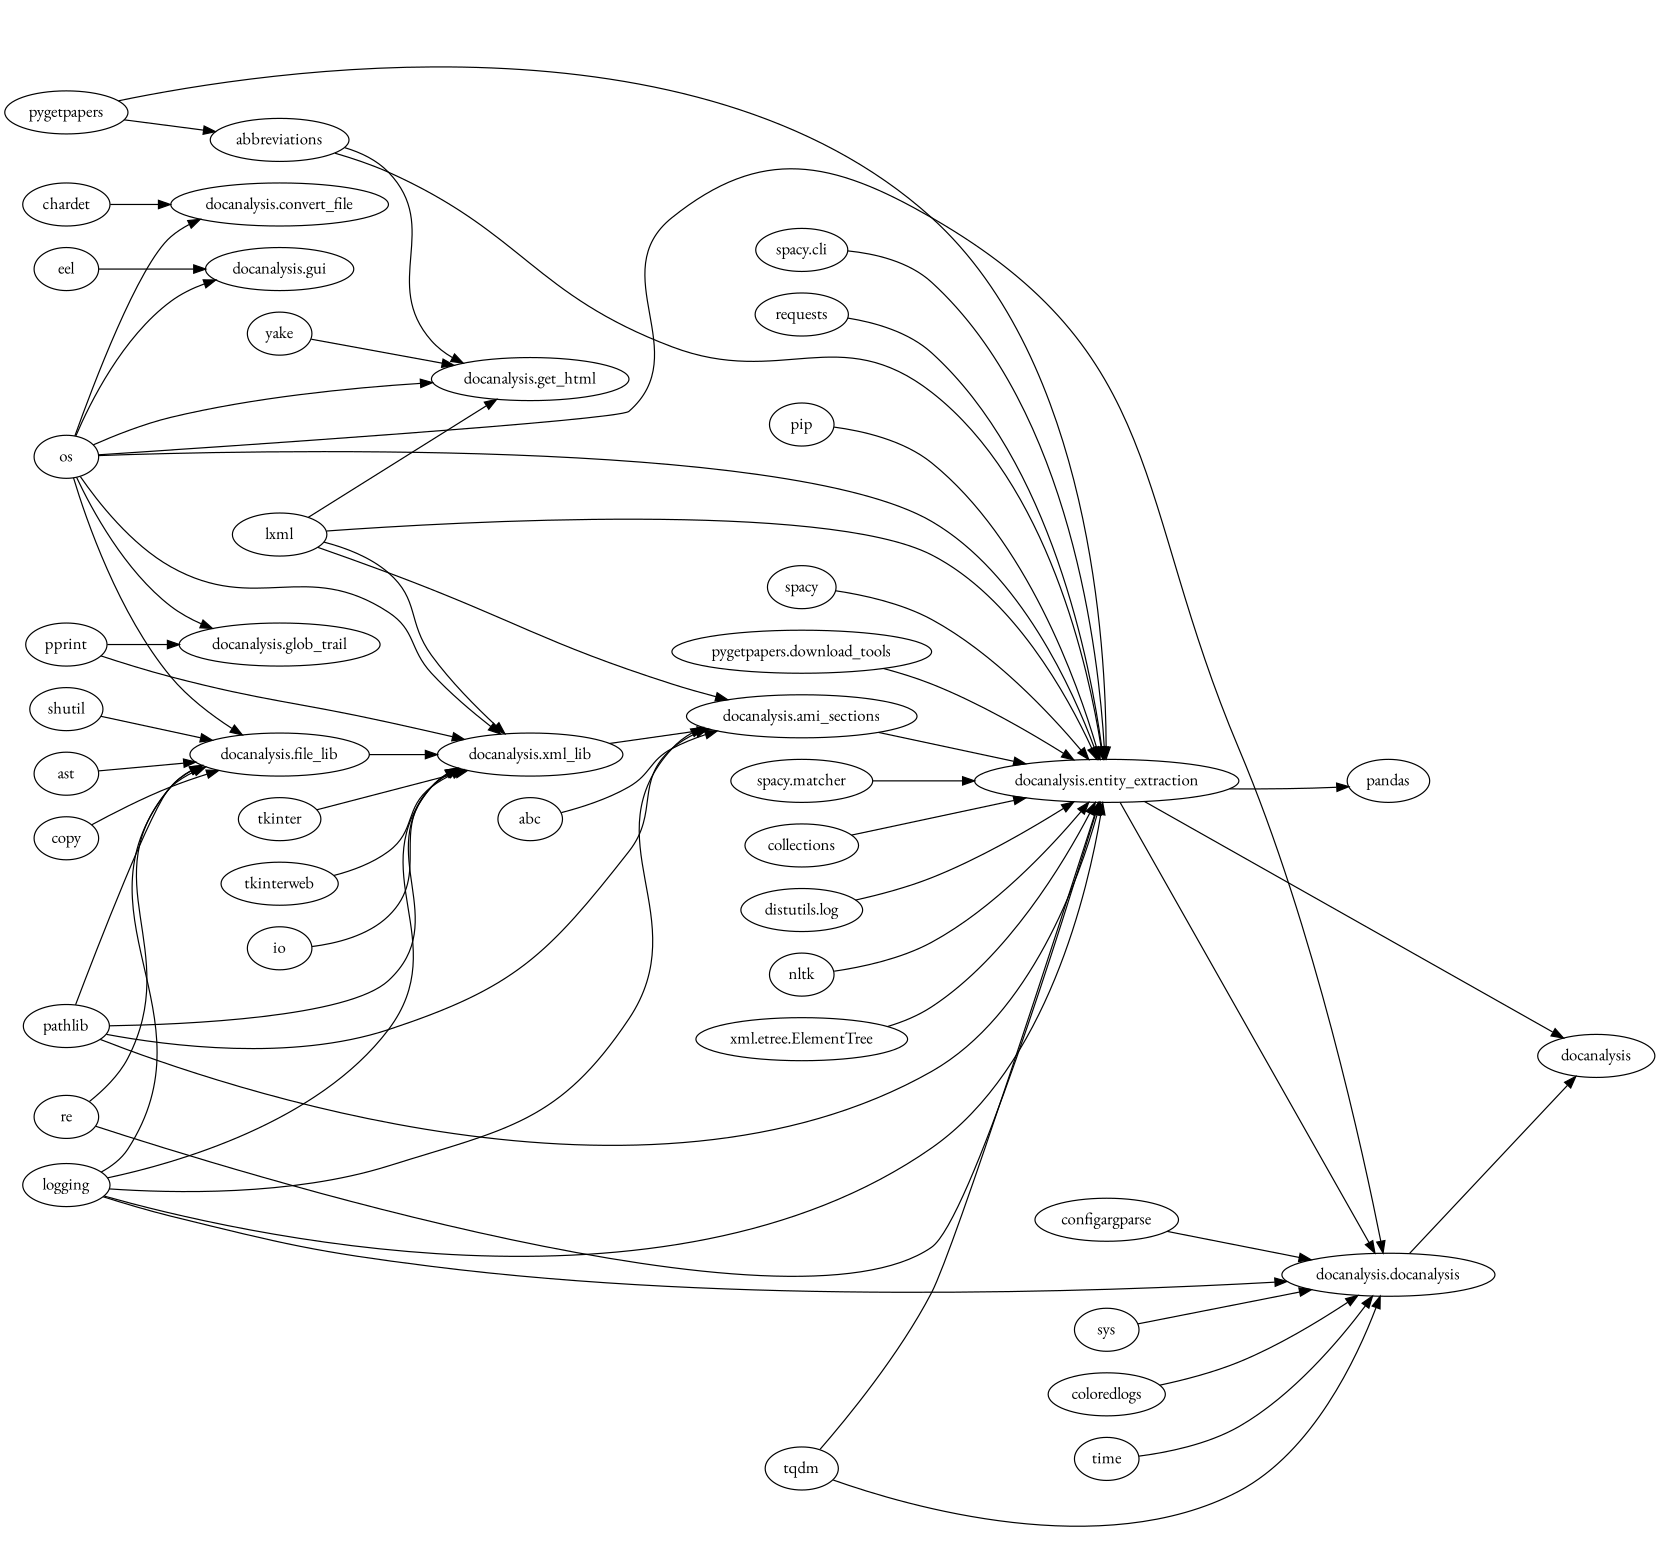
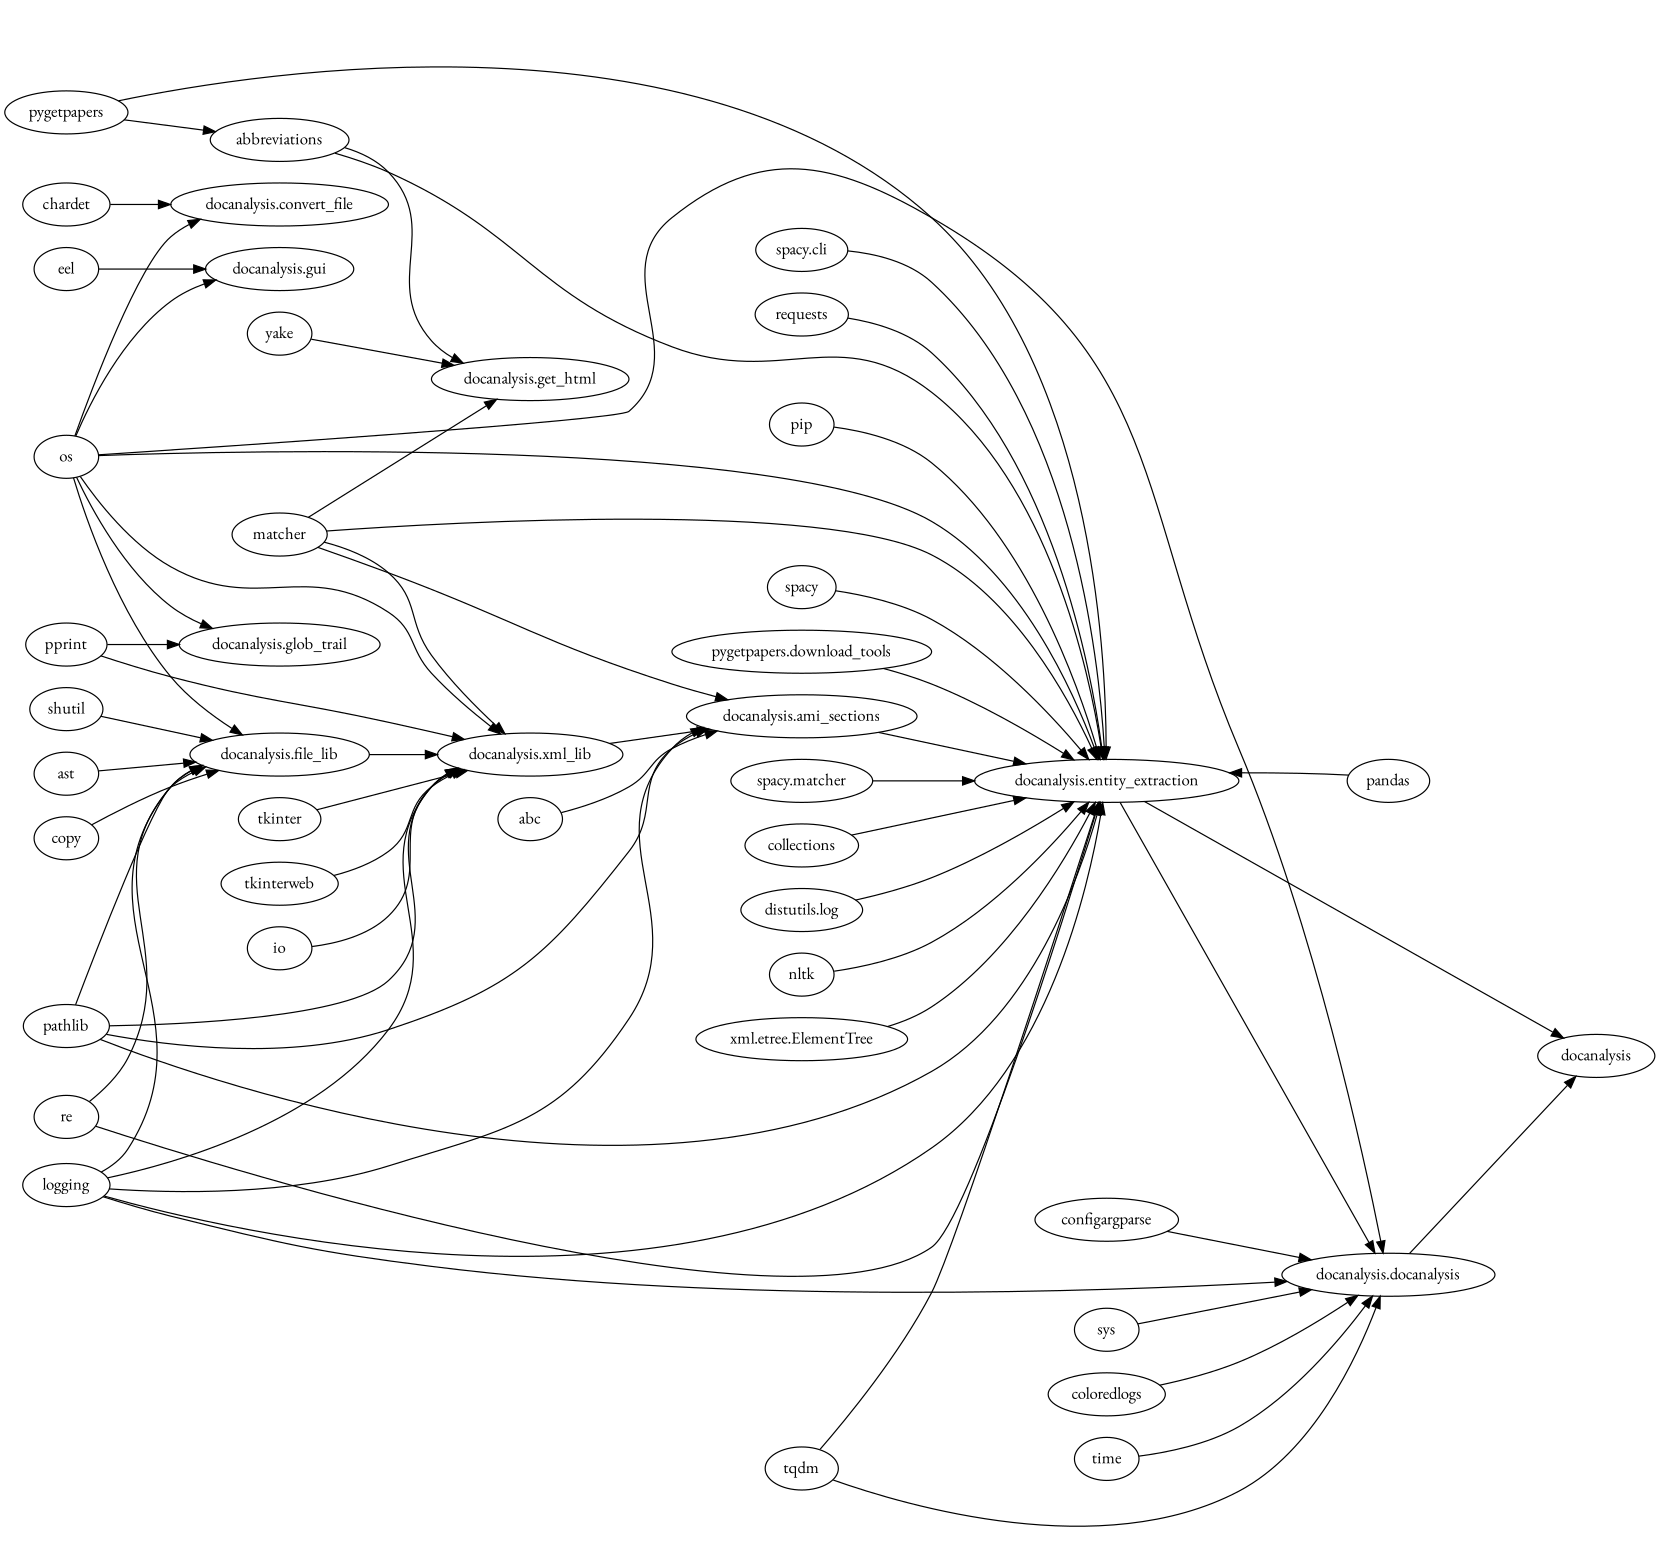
(254, 401) -> none
(280, 535) -> (280, 535)
(1283, 789) -> (1295, 773)
